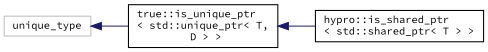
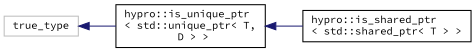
(48, 26) -> (41, 26)
(203, 26) -> (191, 26)
